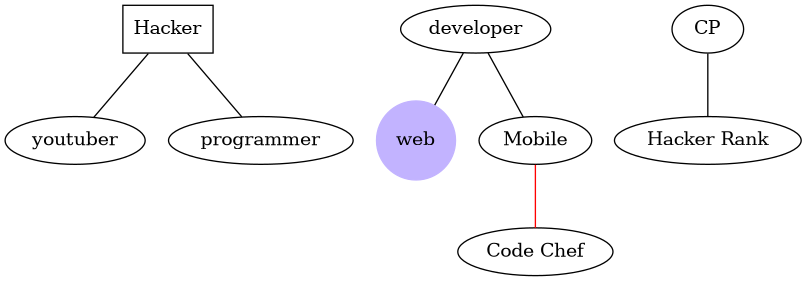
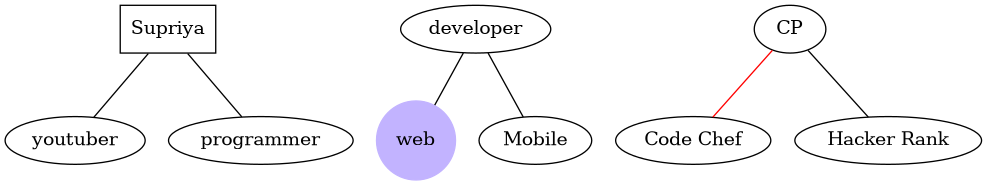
(168, 29) -> (168, 29)
(535, 196) -> (743, 84)
